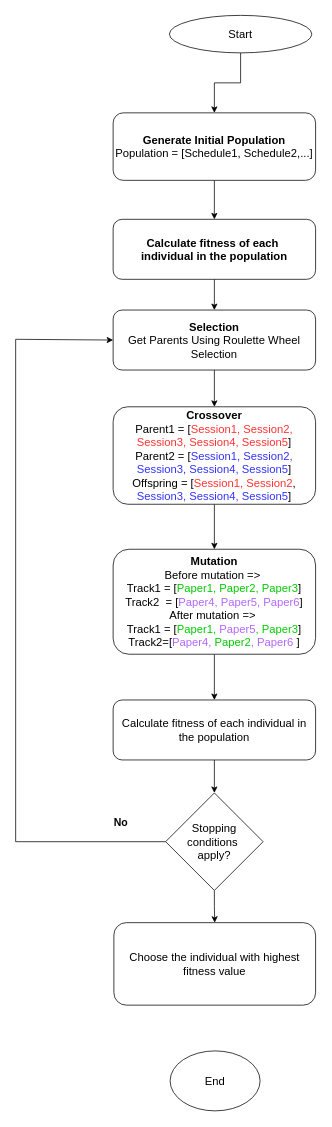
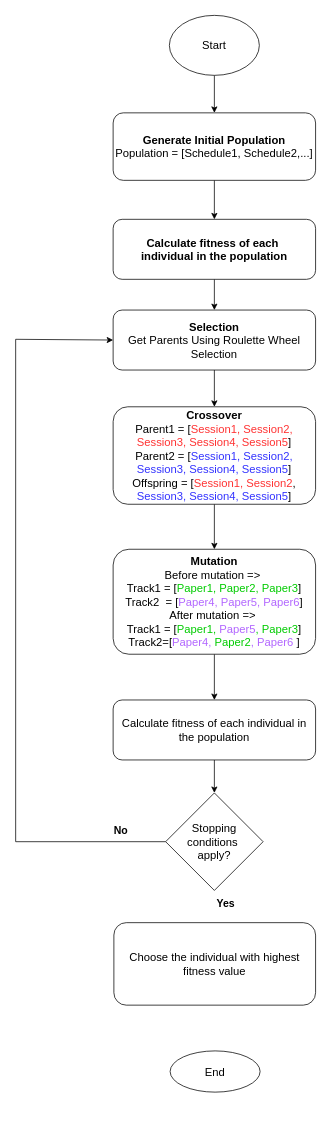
(240, 34) -> (214, 45)
(120, 823) -> (120, 831)
(214, 904) -> none
none -> (225, 904)
(215, 1081) -> (215, 1072)
